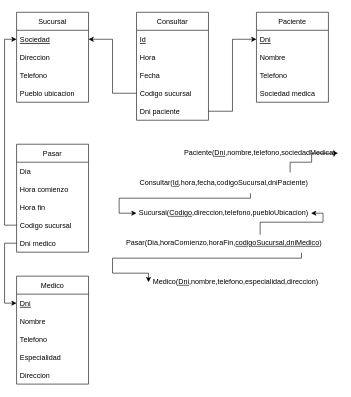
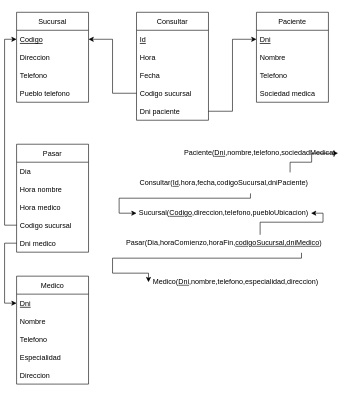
(35, 40) -> (31, 40)
(48, 94) -> (47, 94)
(44, 190) -> (41, 190)
(34, 208) -> (40, 208)
